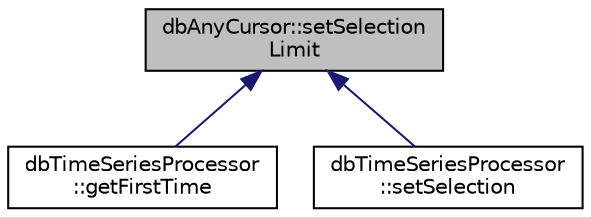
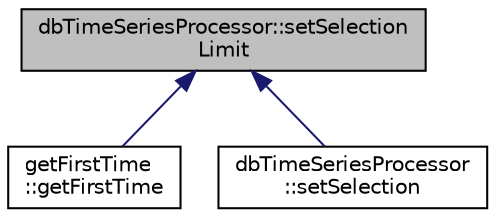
(294, 40) -> (224, 40)
(143, 177) -> (94, 177)
